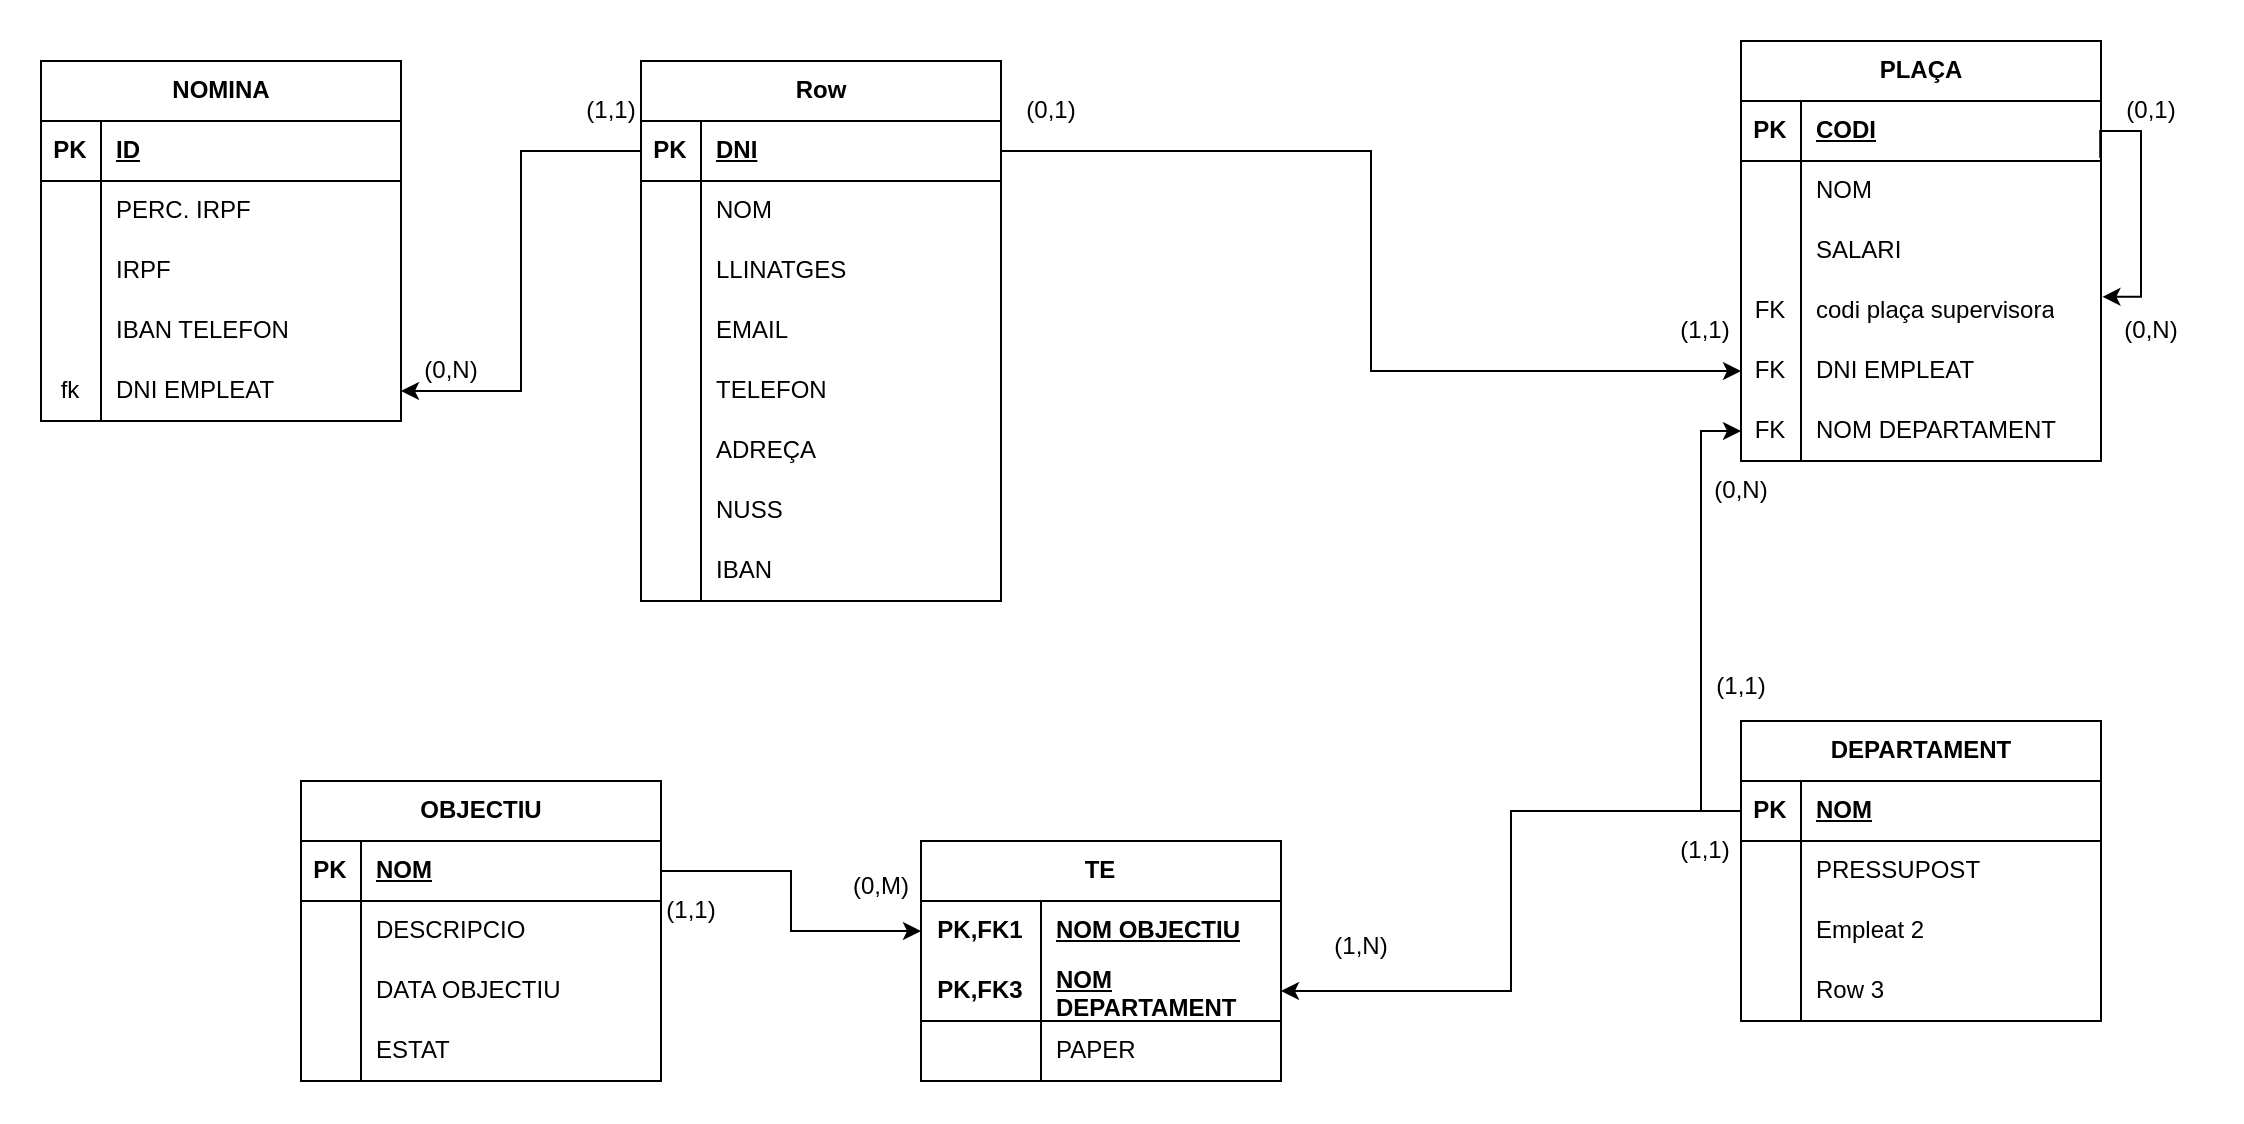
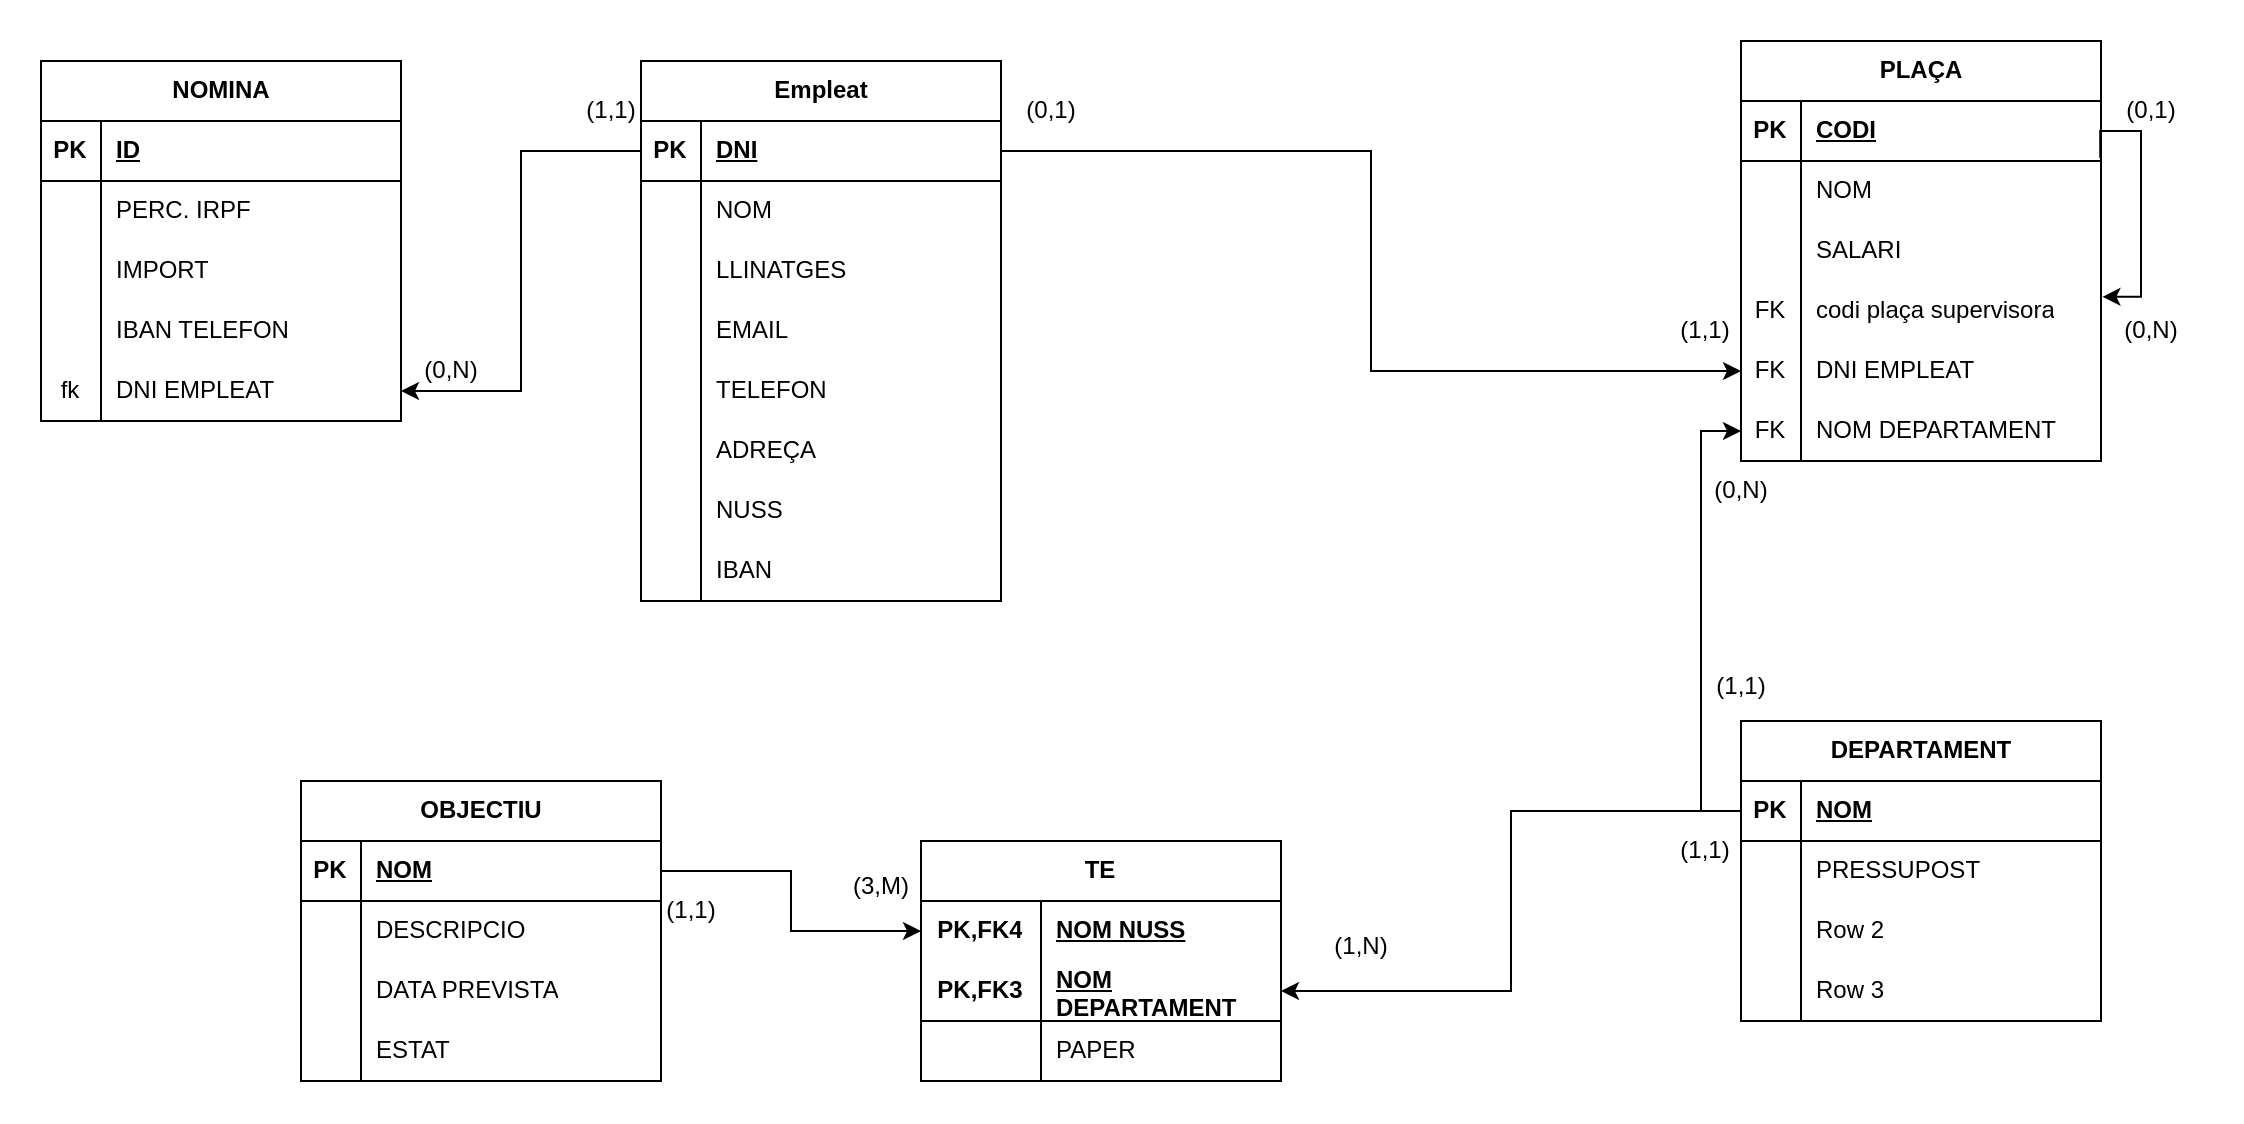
(822, 91) -> (822, 91)
(144, 271) -> (157, 271)
(882, 887) -> (882, 887)
(981, 931) -> (981, 931)
(1135, 931) -> (1108, 931)
(1871, 931) -> (1847, 931)
(461, 991) -> (461, 991)
